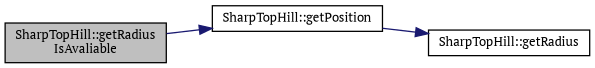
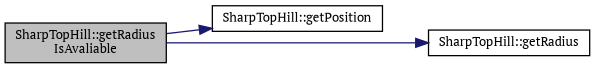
(399, 30) -> (291, 43)
